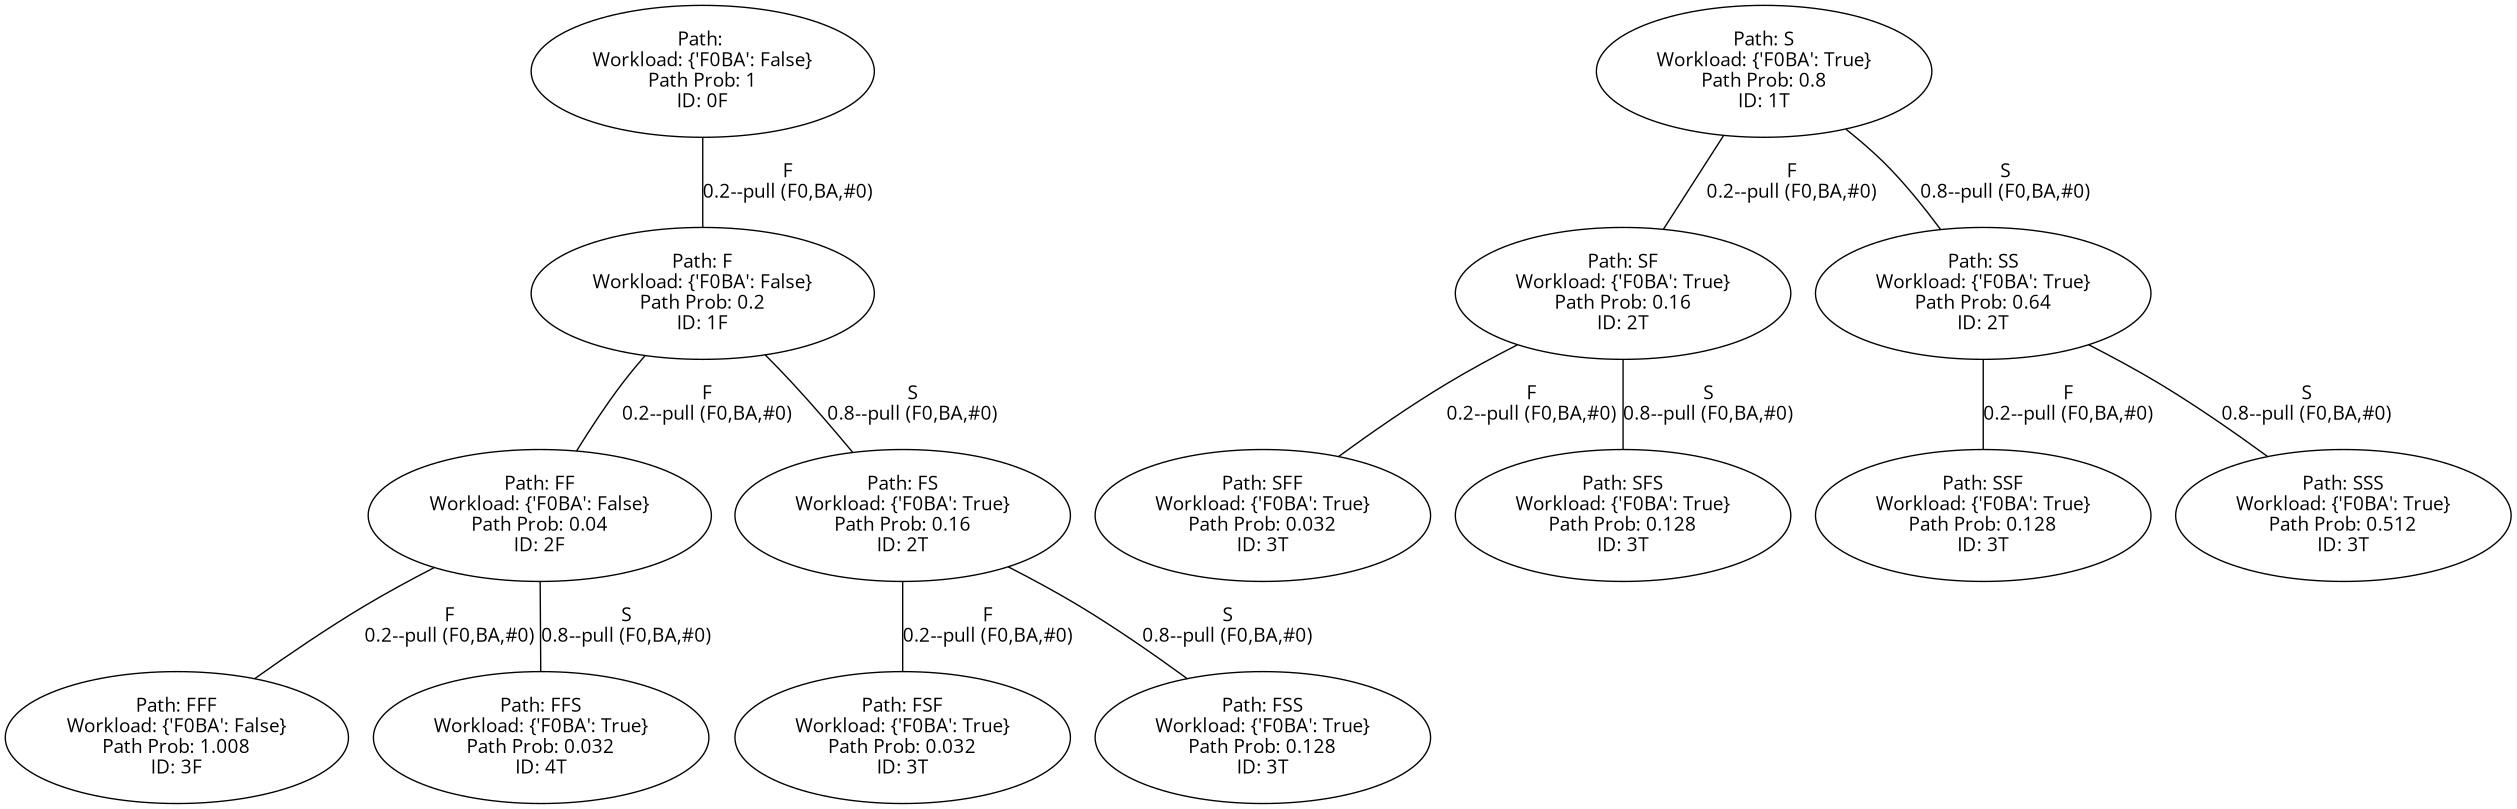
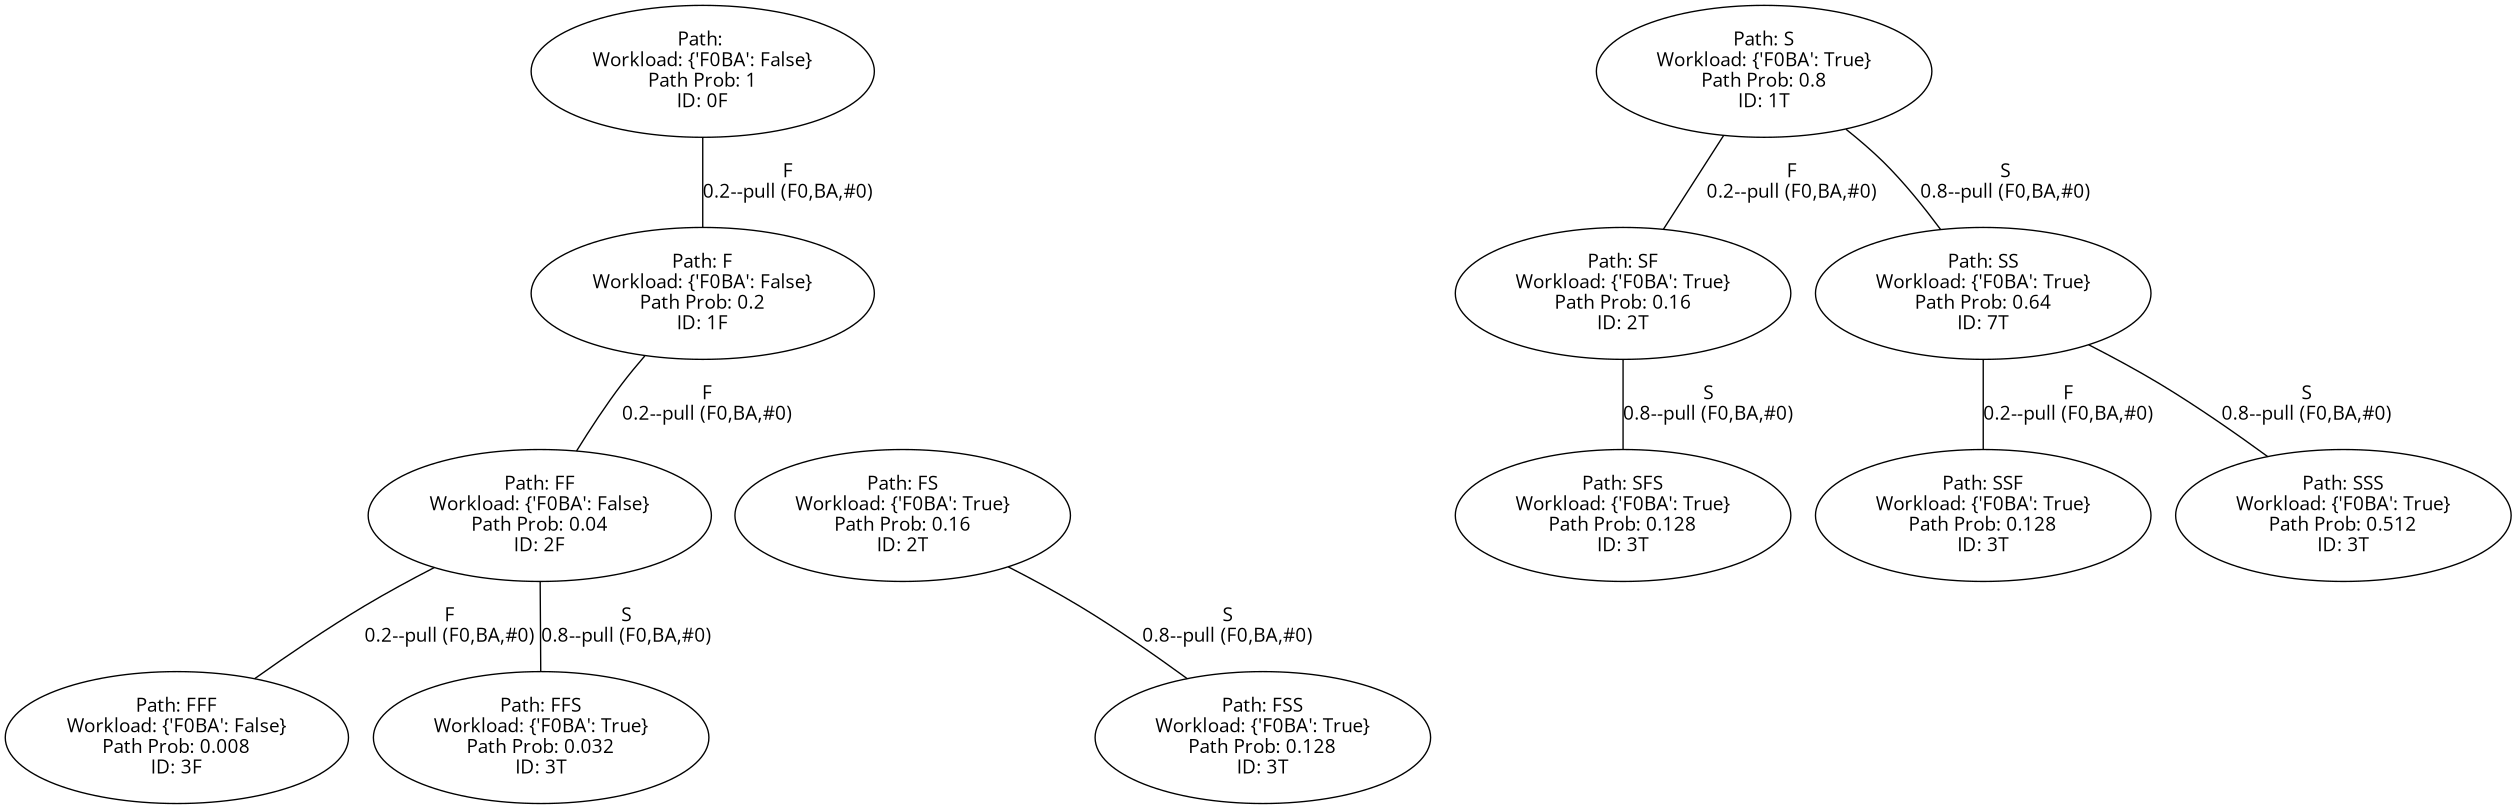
(1983, 293) -> (1983, 293)
(810, 403) -> none
(1263, 515) -> none
(177, 738) -> (177, 738)
(541, 738) -> (541, 738)
(903, 738) -> none
